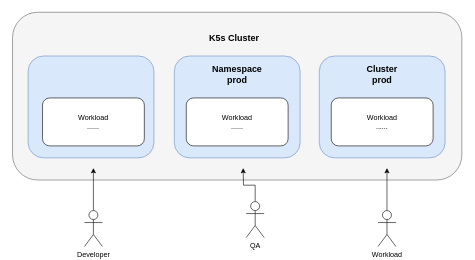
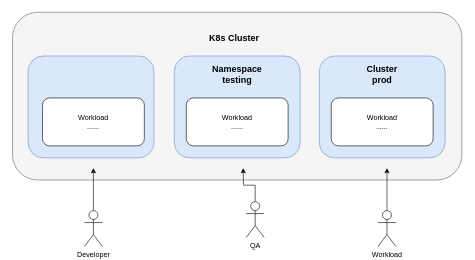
(234, 38) -> (234, 38)
(237, 74) -> (237, 74)
